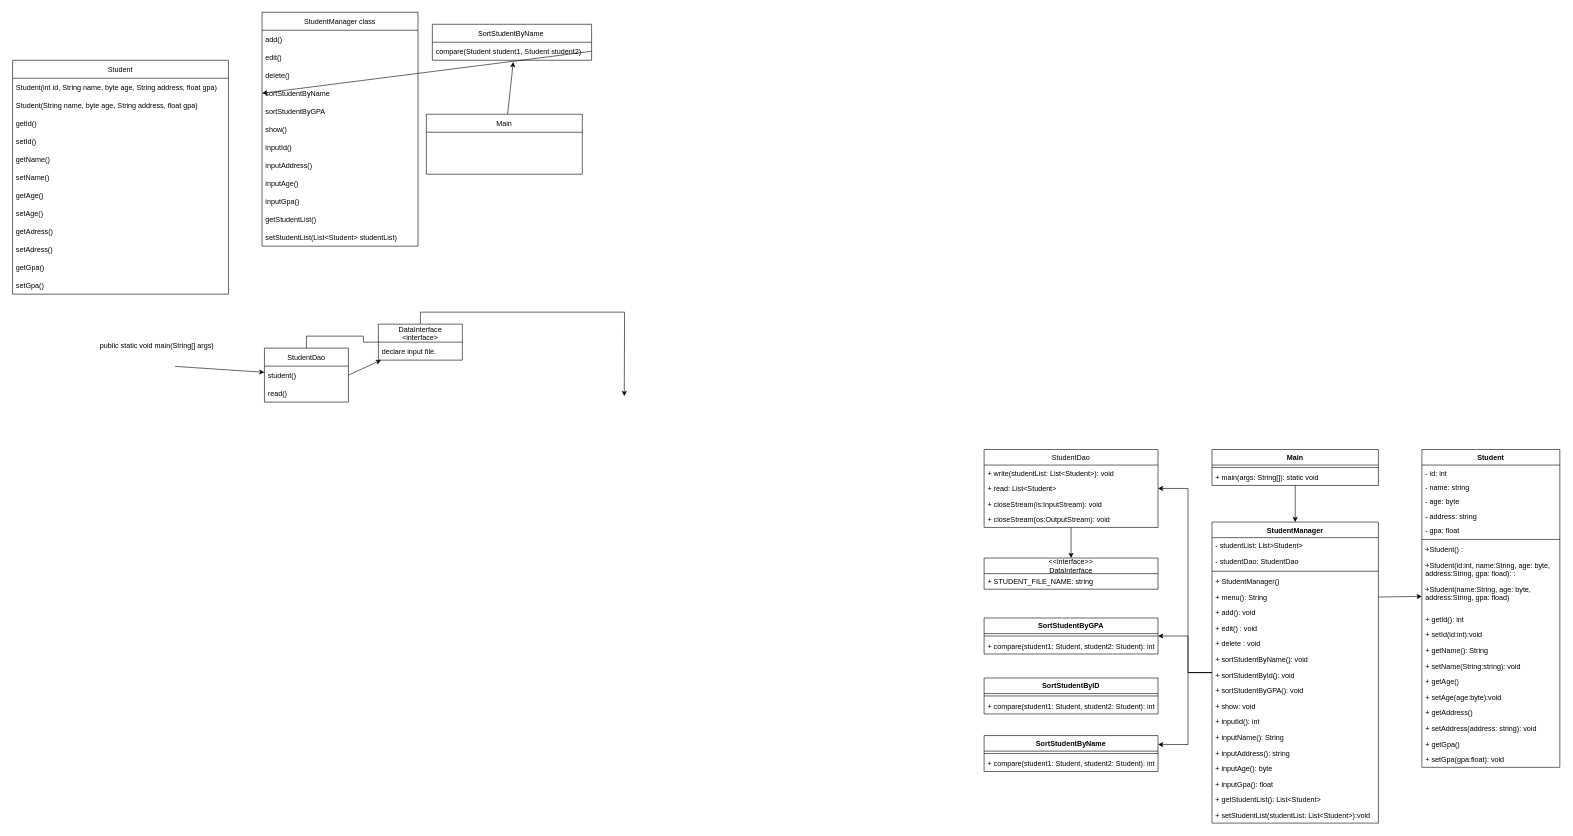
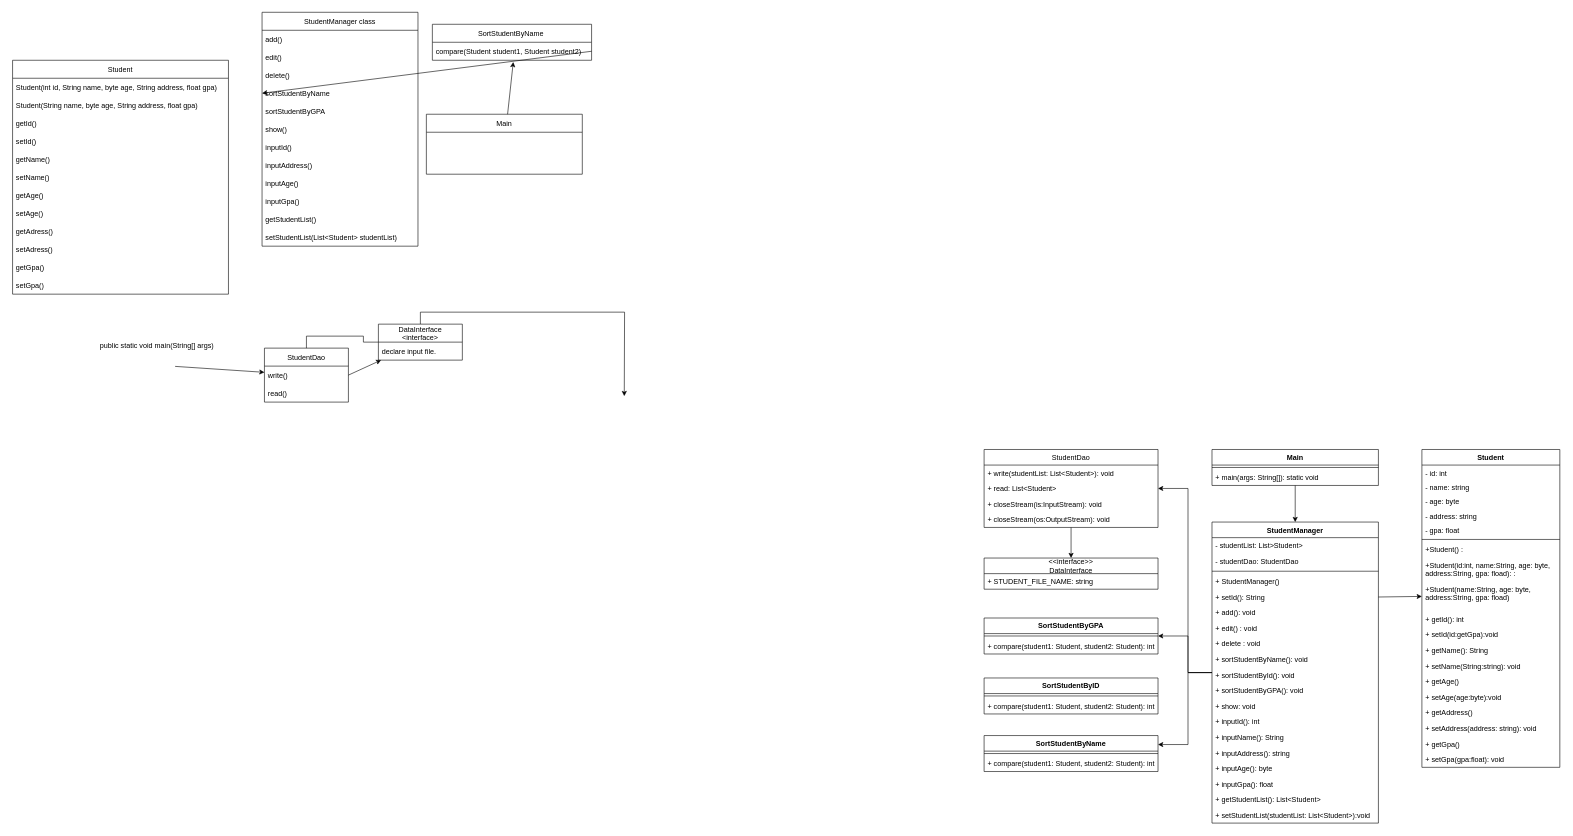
(286, 376) -> (281, 376)
(1244, 598) -> (1246, 598)
(1460, 635) -> (1467, 635)
